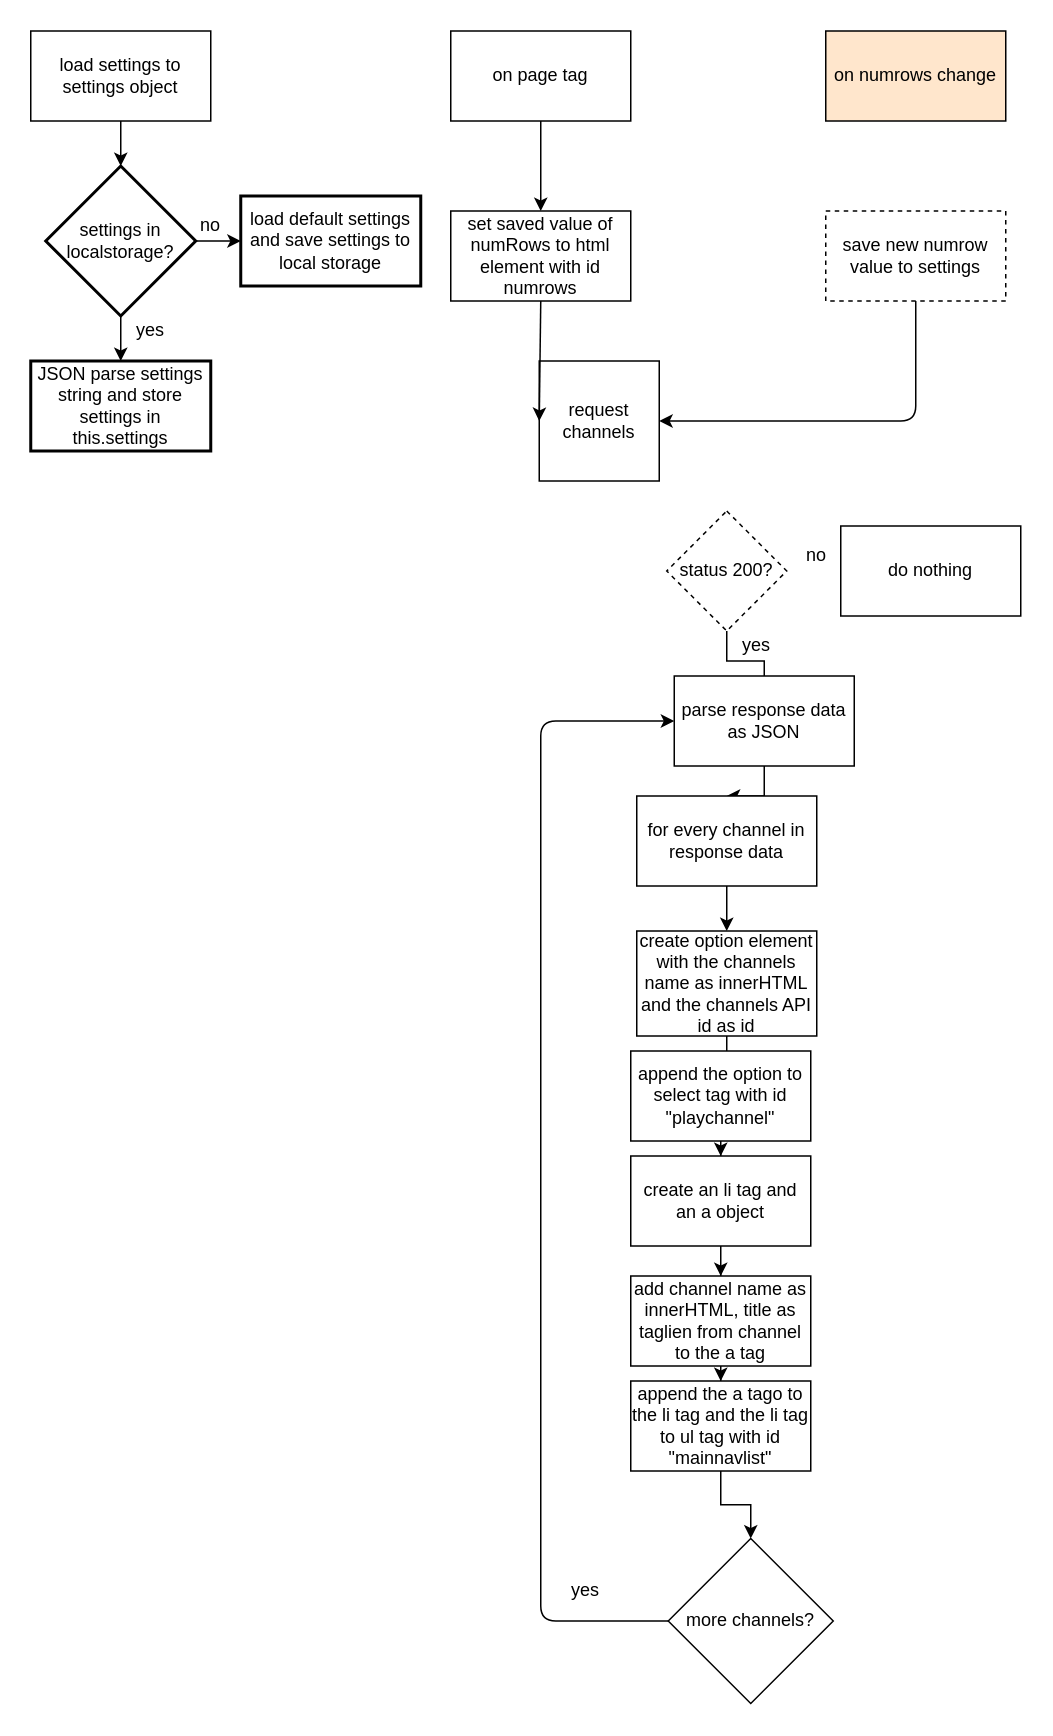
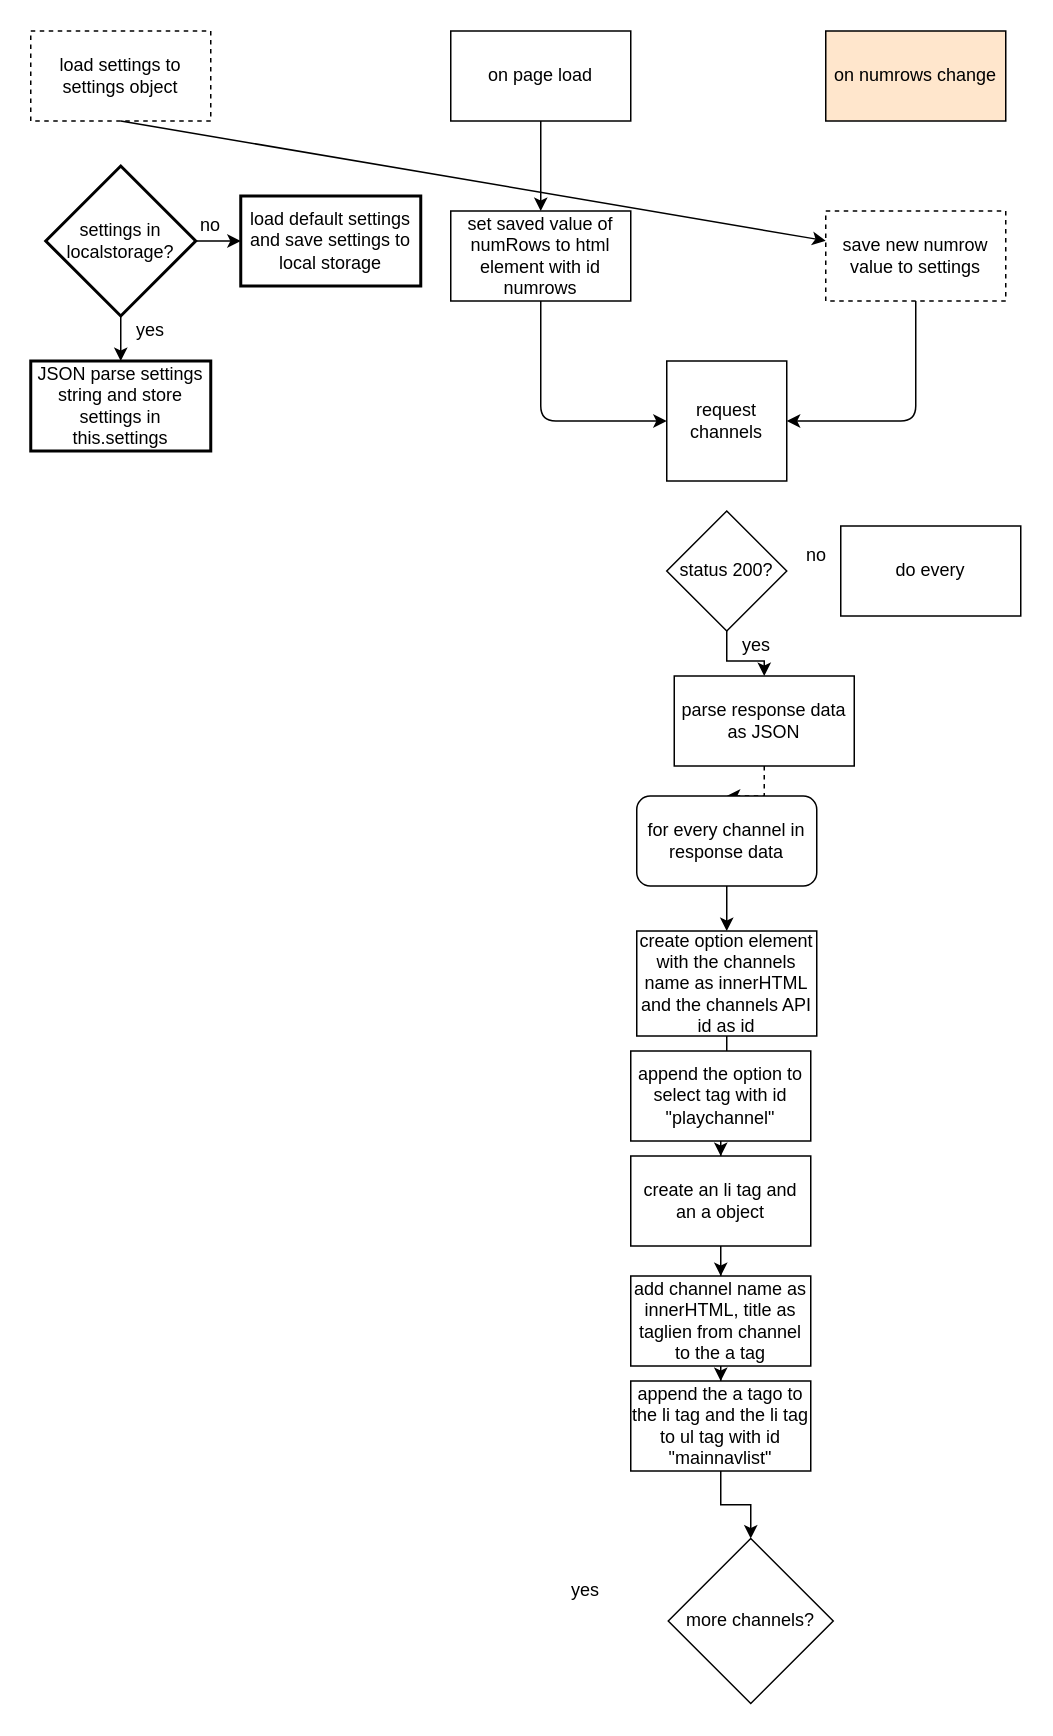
(121, 76) -> (121, 76)
(541, 76) -> (541, 76)
(121, 138) -> (468, 180)
(599, 421) -> (727, 421)
(727, 571) -> (727, 571)
(931, 571) -> (931, 571)
(764, 663) -> (761, 661)
(764, 781) -> (764, 781)
(727, 841) -> (727, 841)
(541, 1173) -> none
